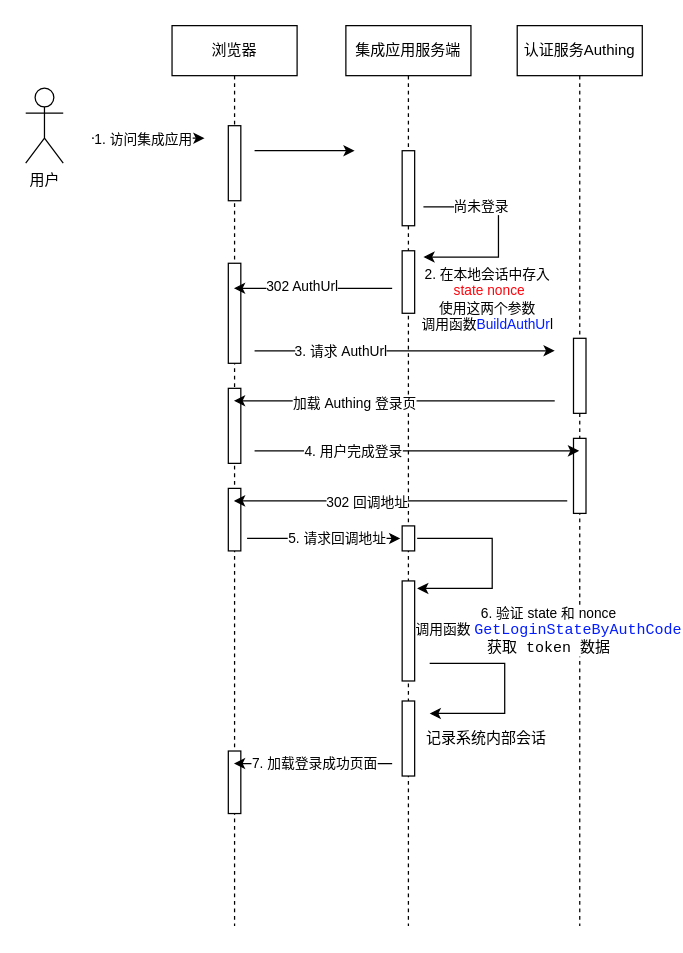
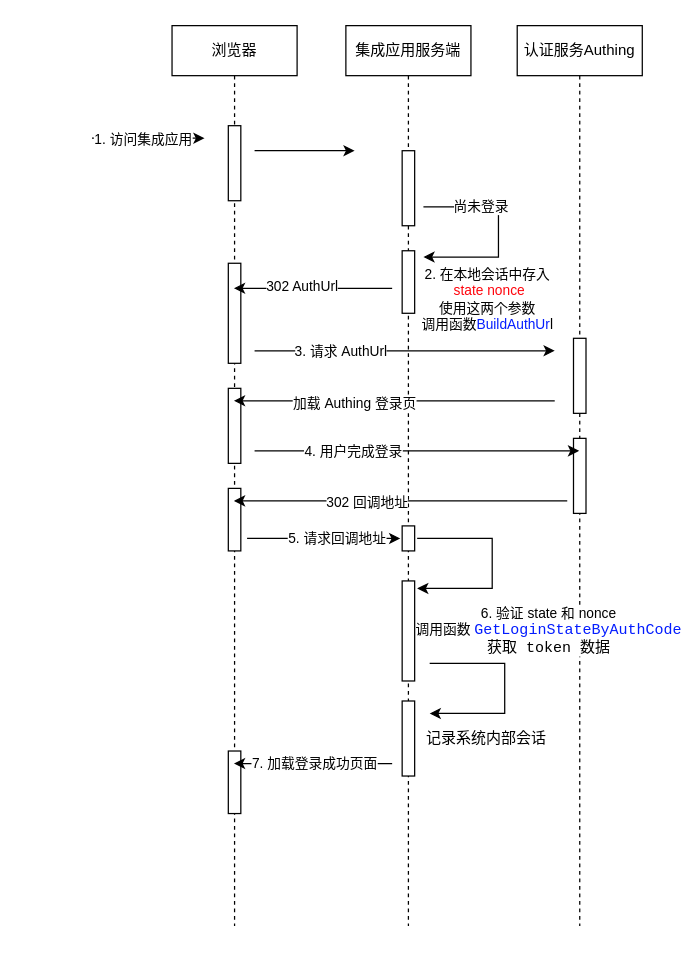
(44, 126) -> none
